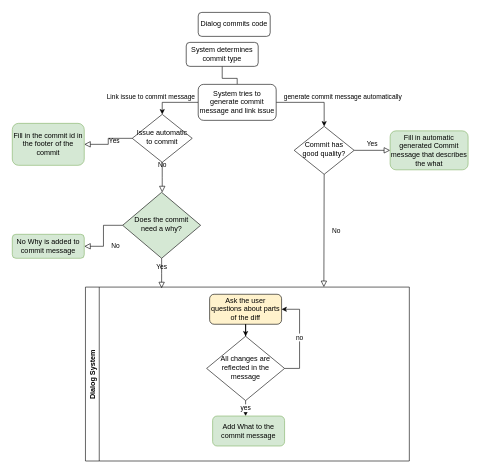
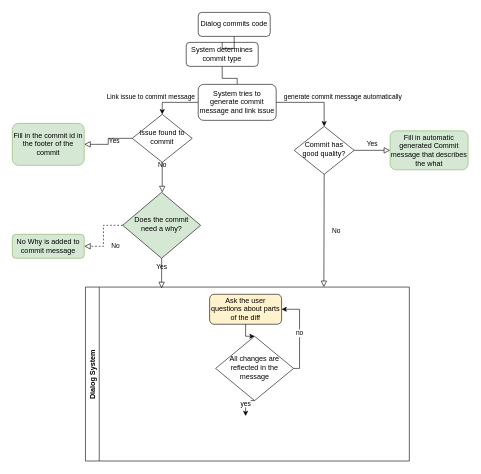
none -> (231, 48)
(162, 137) -> (162, 137)
(104, 232) -> (104, 232)
(246, 368) -> (255, 368)
(249, 431) -> none
